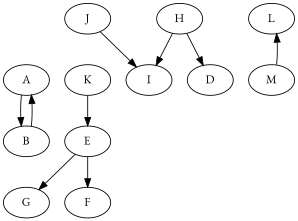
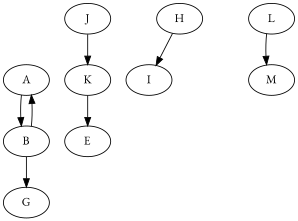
(115, 46) -> (88, 45)
(277, 54) -> (266, 45)
(210, 80) -> none
(60, 169) -> (26, 168)
(88, 203) -> none
